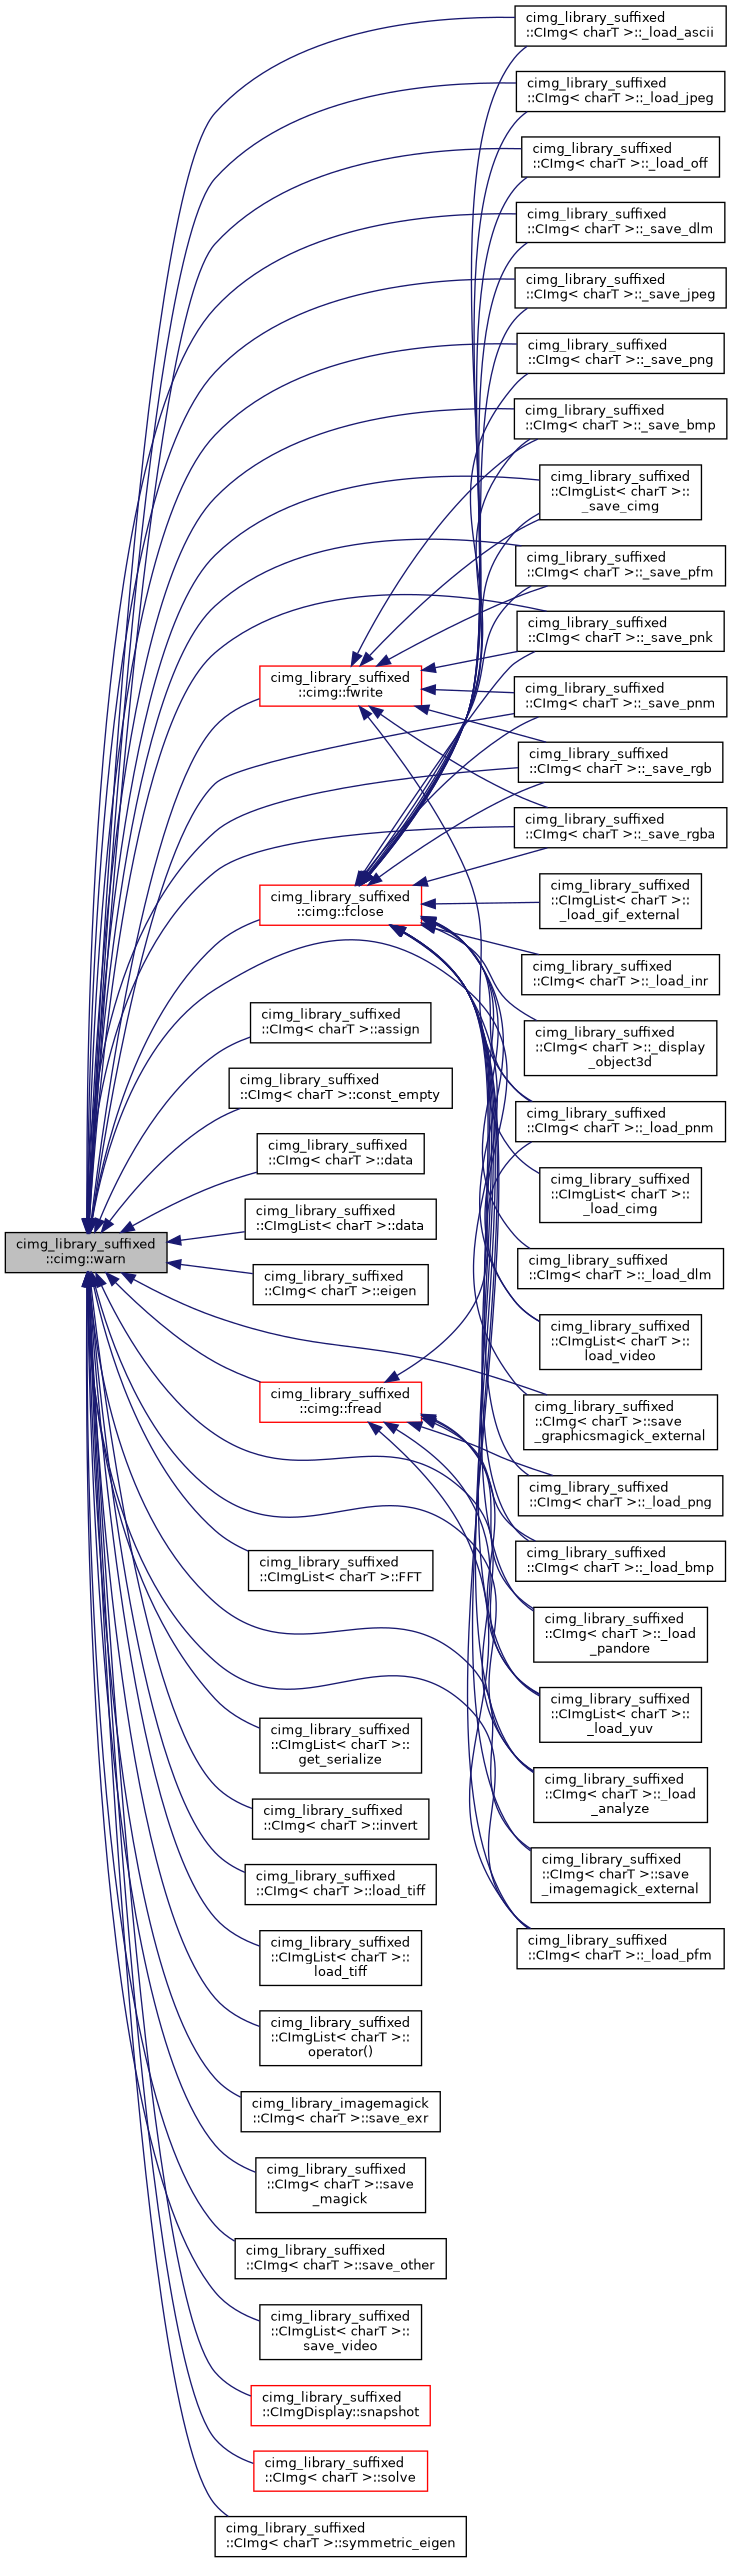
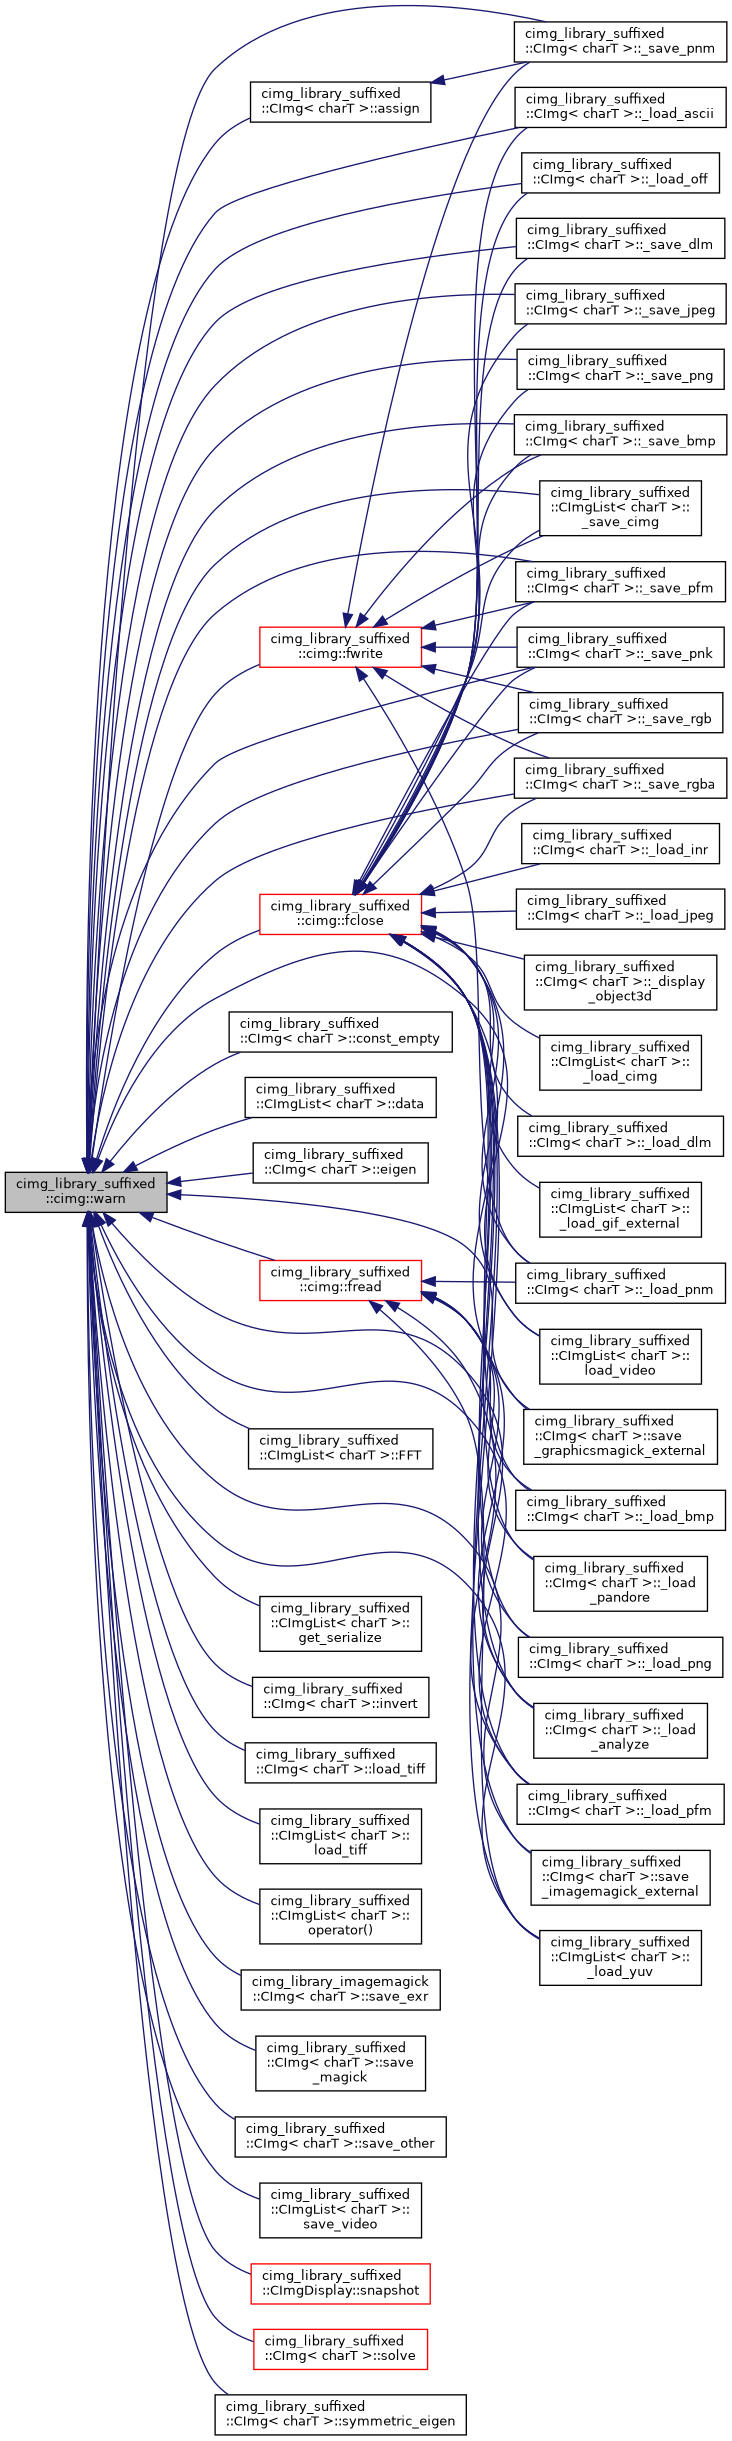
(160, 396) -> none
(474, 758) -> (485, 71)
(341, 1154) -> none
